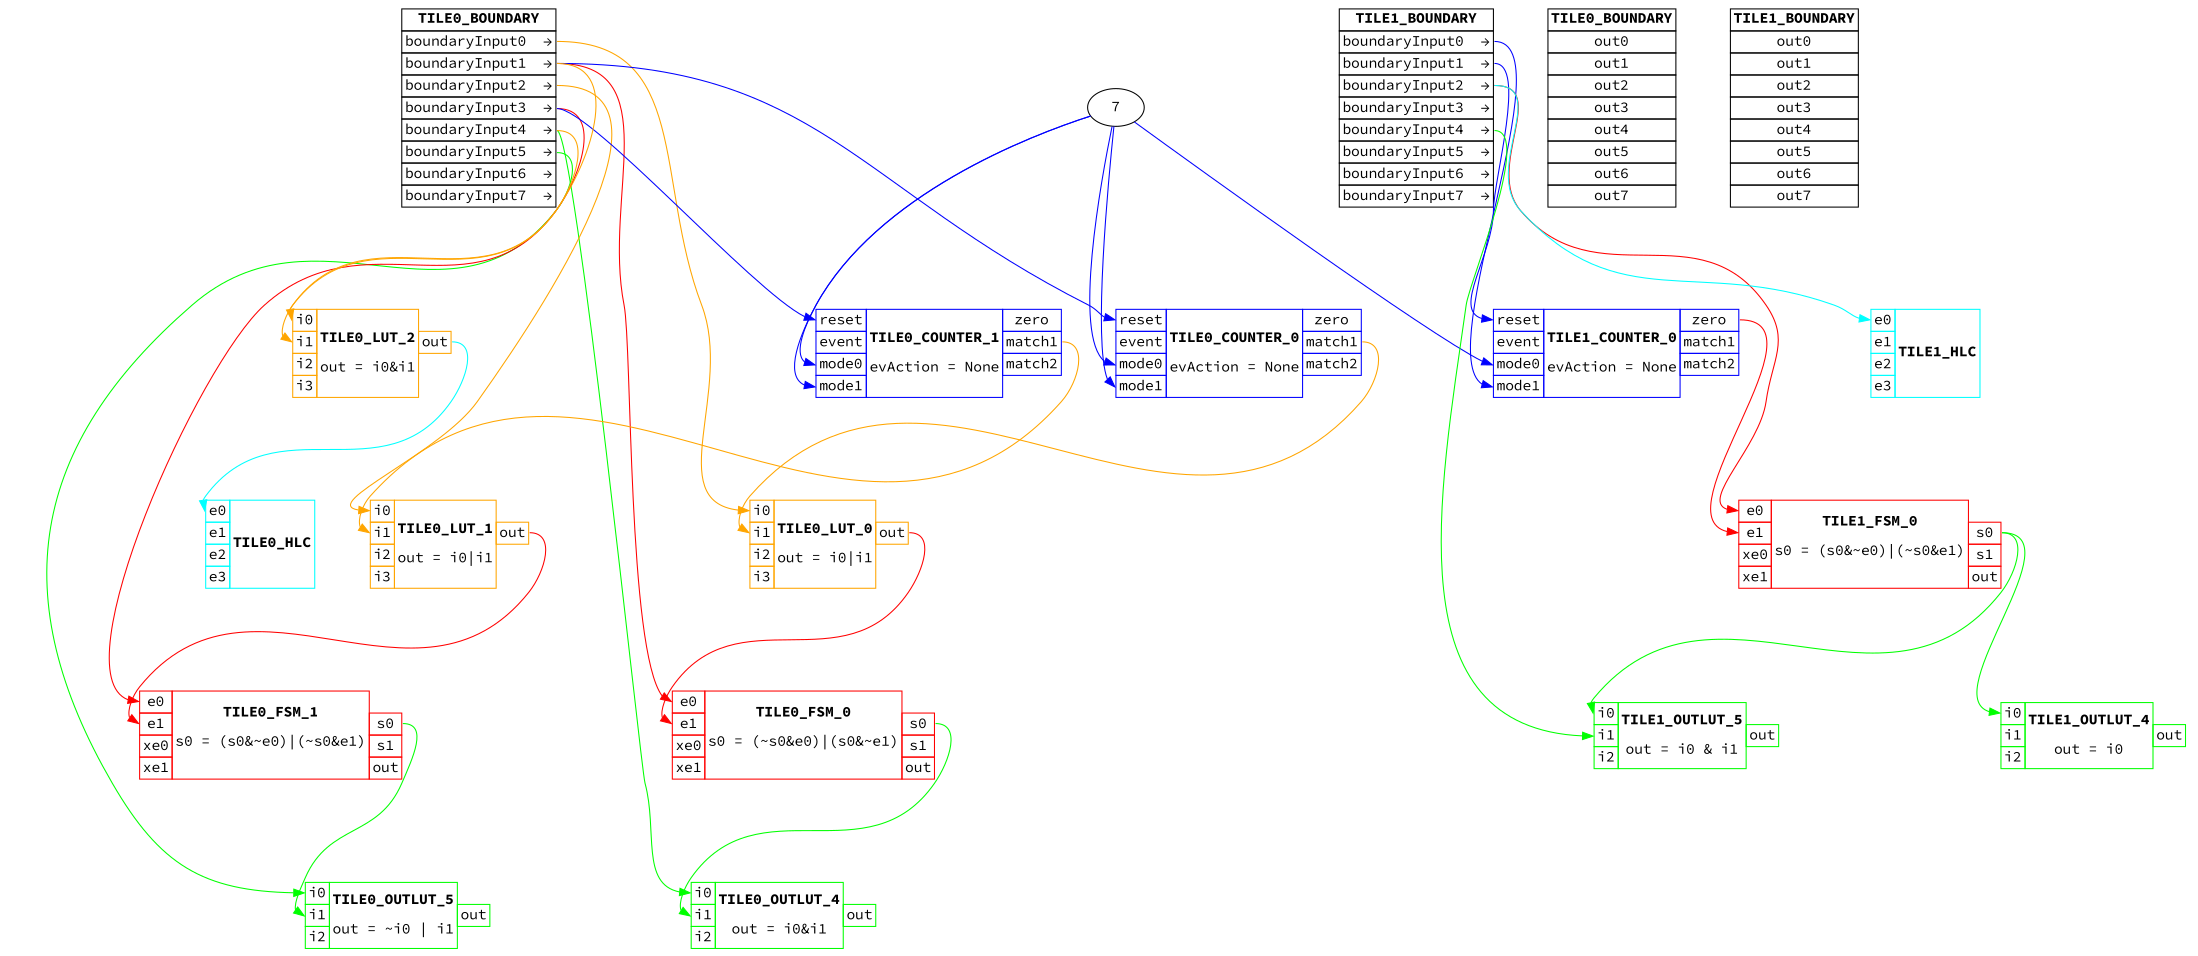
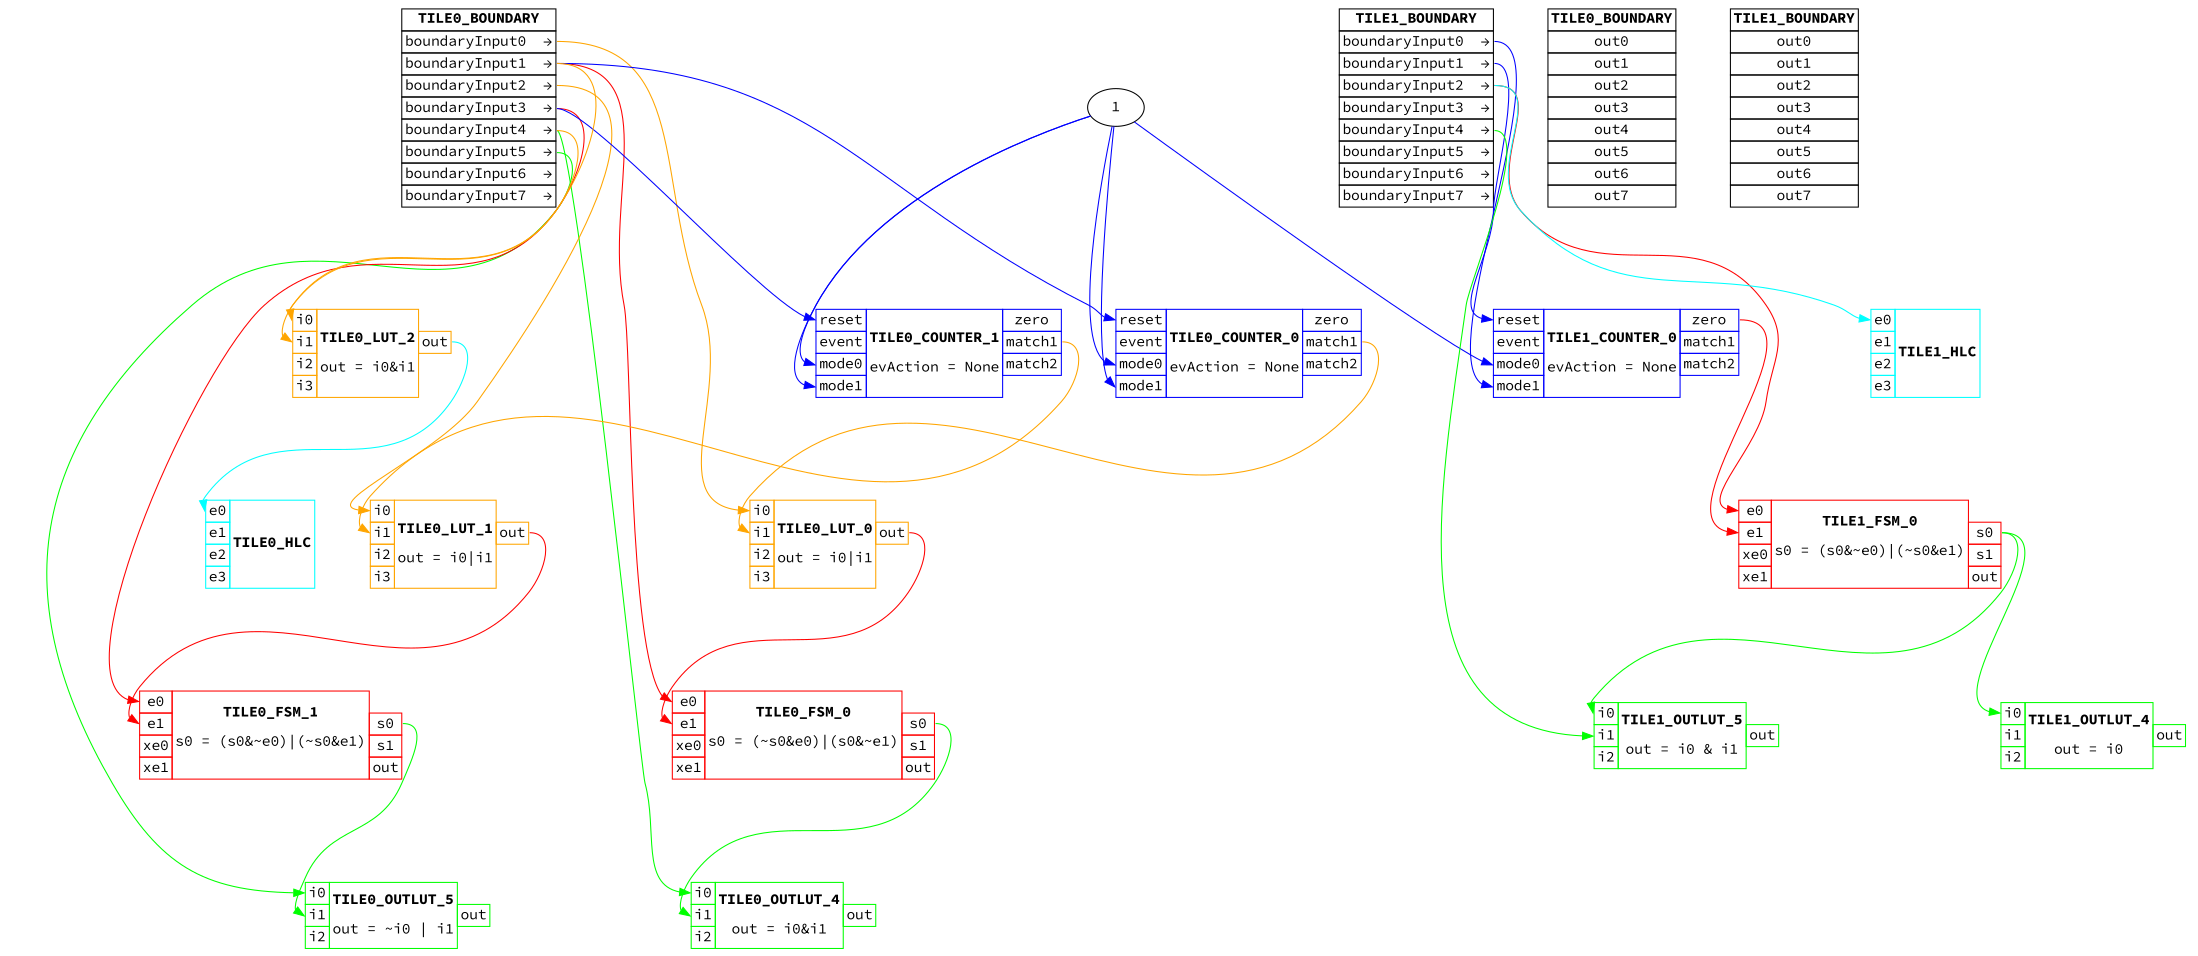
(1116, 107) -> (1116, 107)
